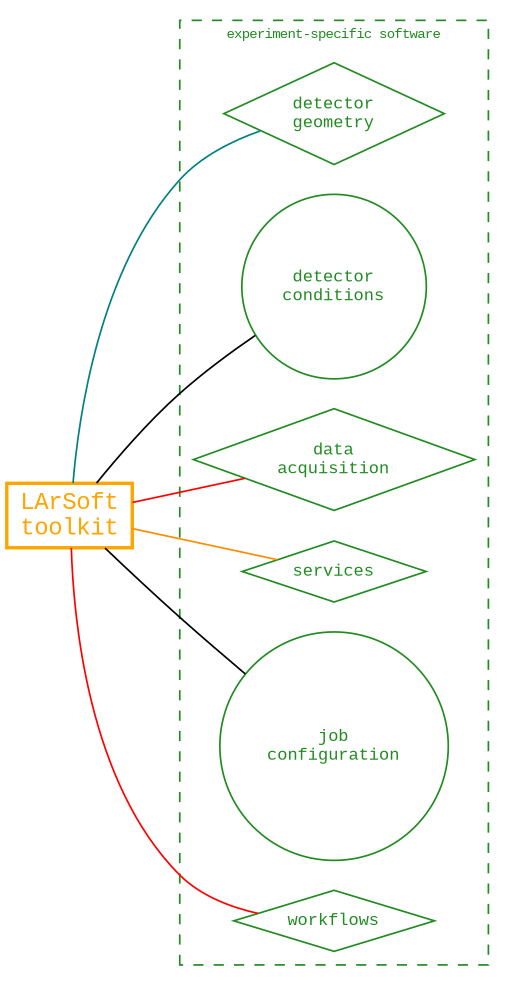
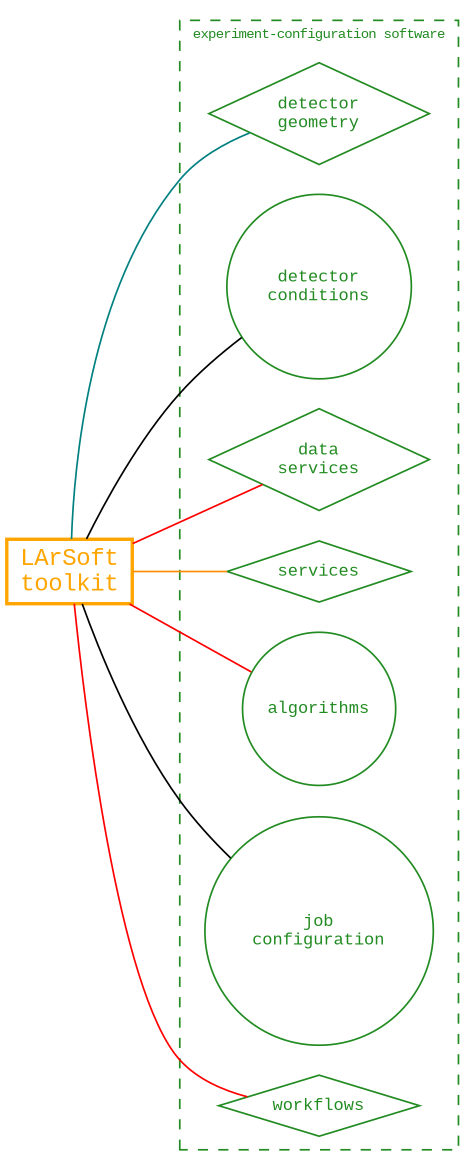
(334, 35) -> (319, 35)
(334, 460) -> (319, 460)
none -> (319, 709)
